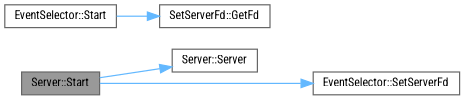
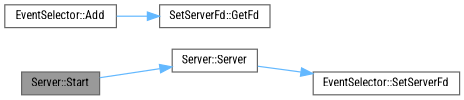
(61, 16) -> (61, 16)
(200, 83) -> (279, 69)
